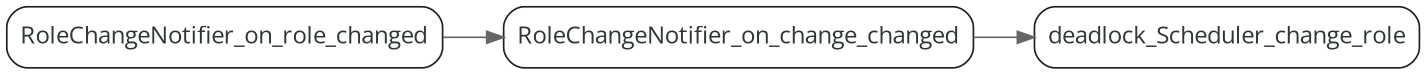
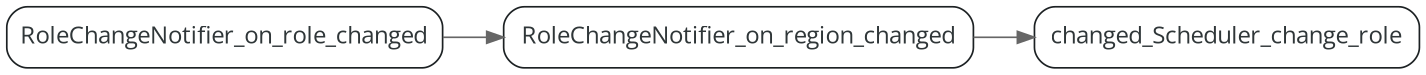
(739, 37) -> (739, 37)
(1227, 37) -> (1227, 37)
